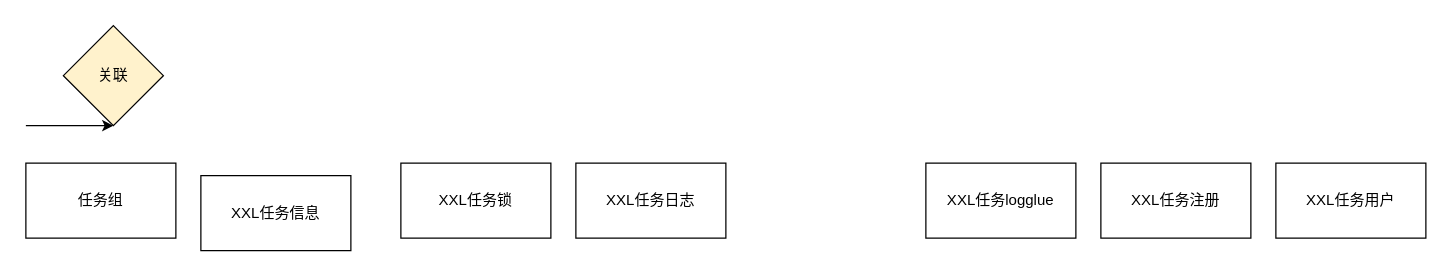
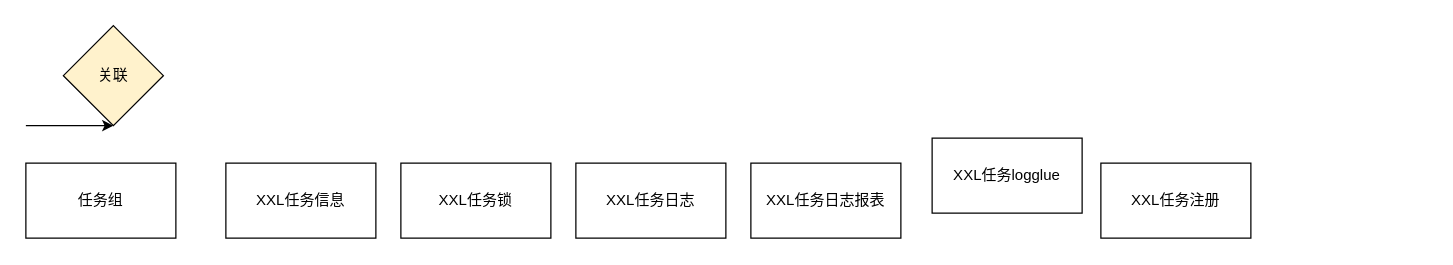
none -> (826, 201)
(1001, 201) -> (1007, 176)
(1351, 201) -> none
(276, 213) -> (301, 201)
